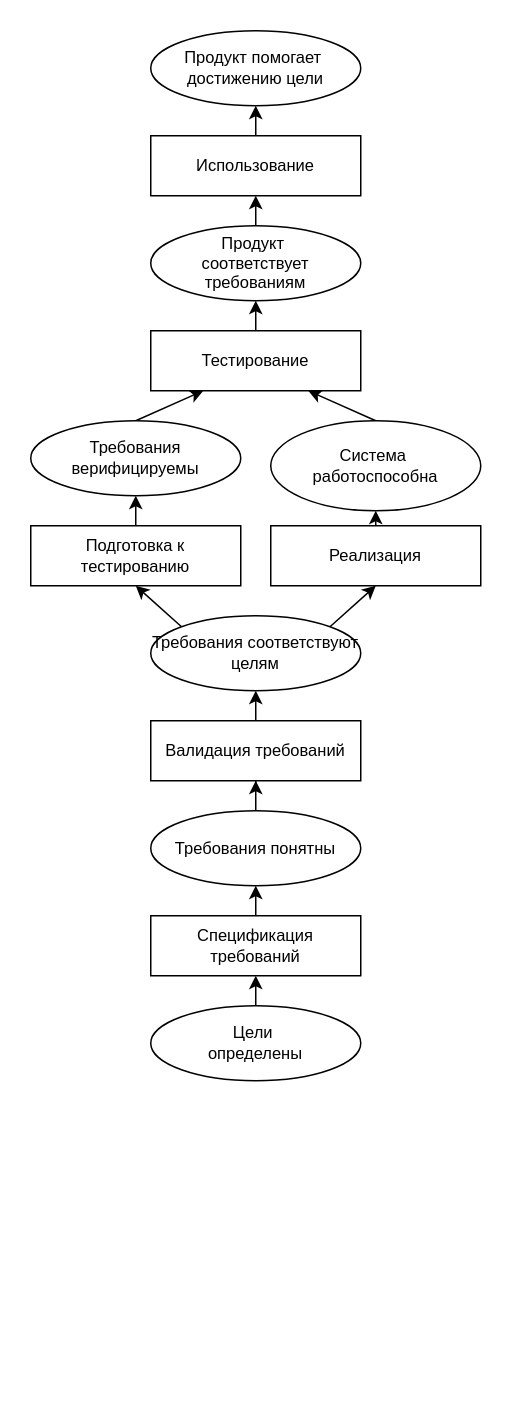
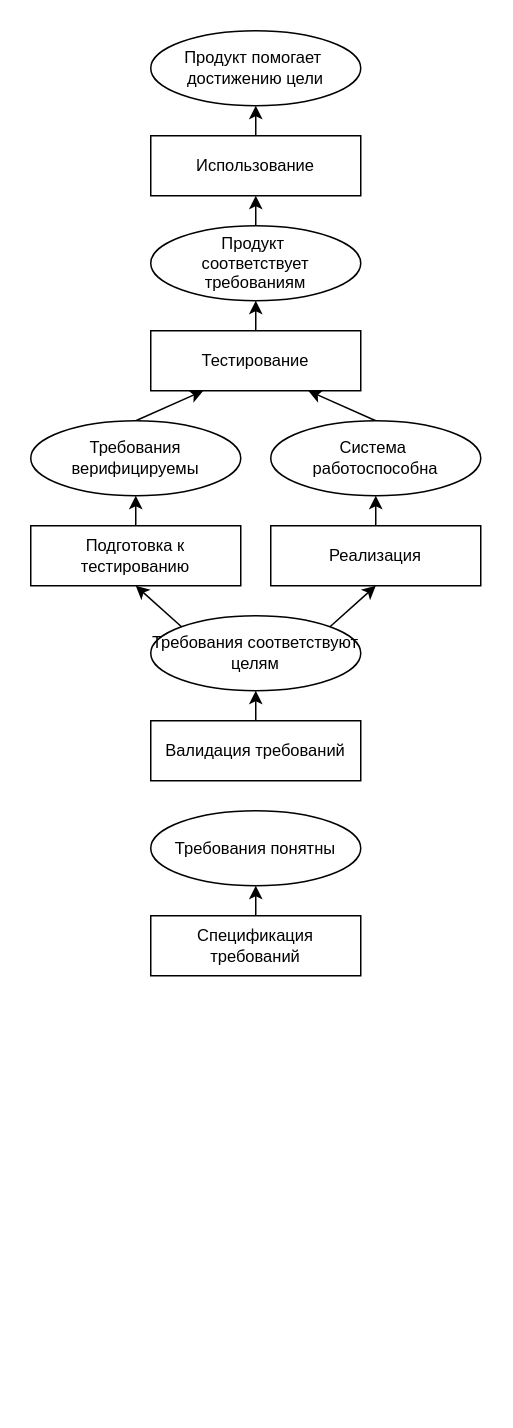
(376, 466) -> (376, 458)
(256, 791) -> none
(256, 996) -> none
(256, 1043) -> none
